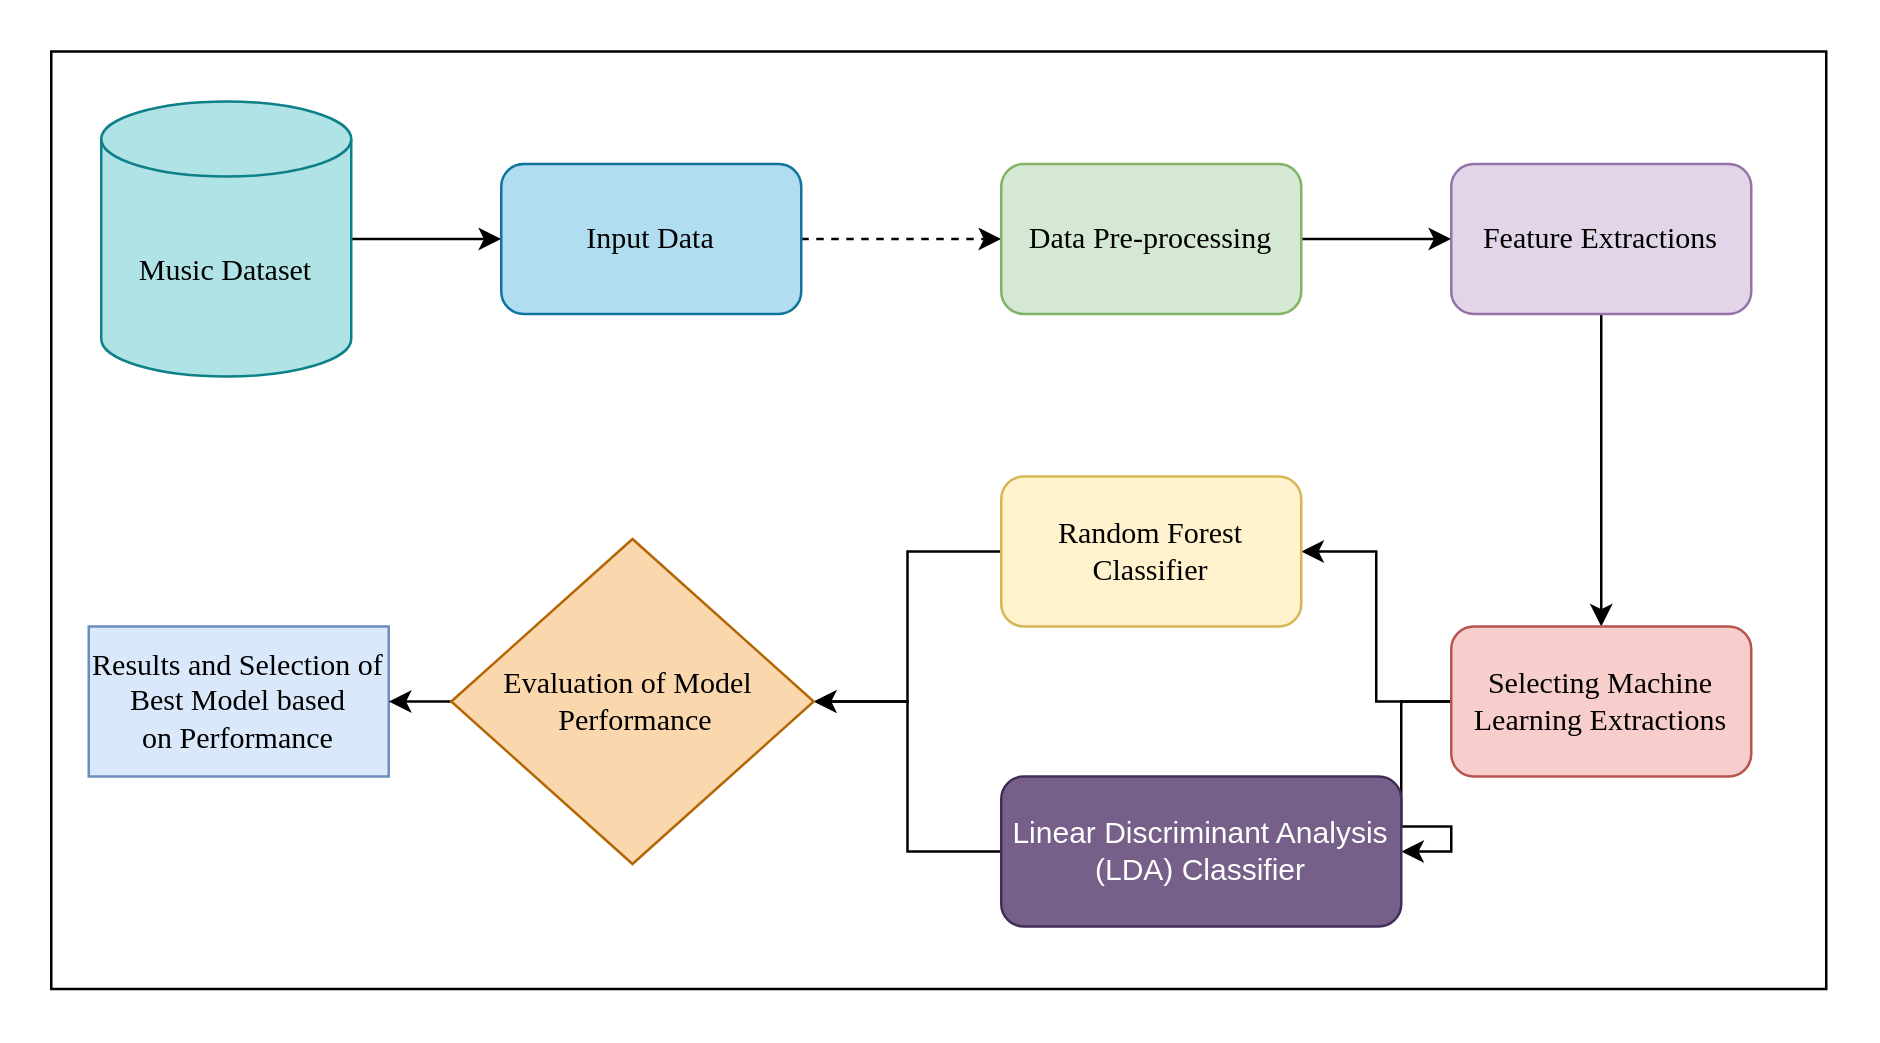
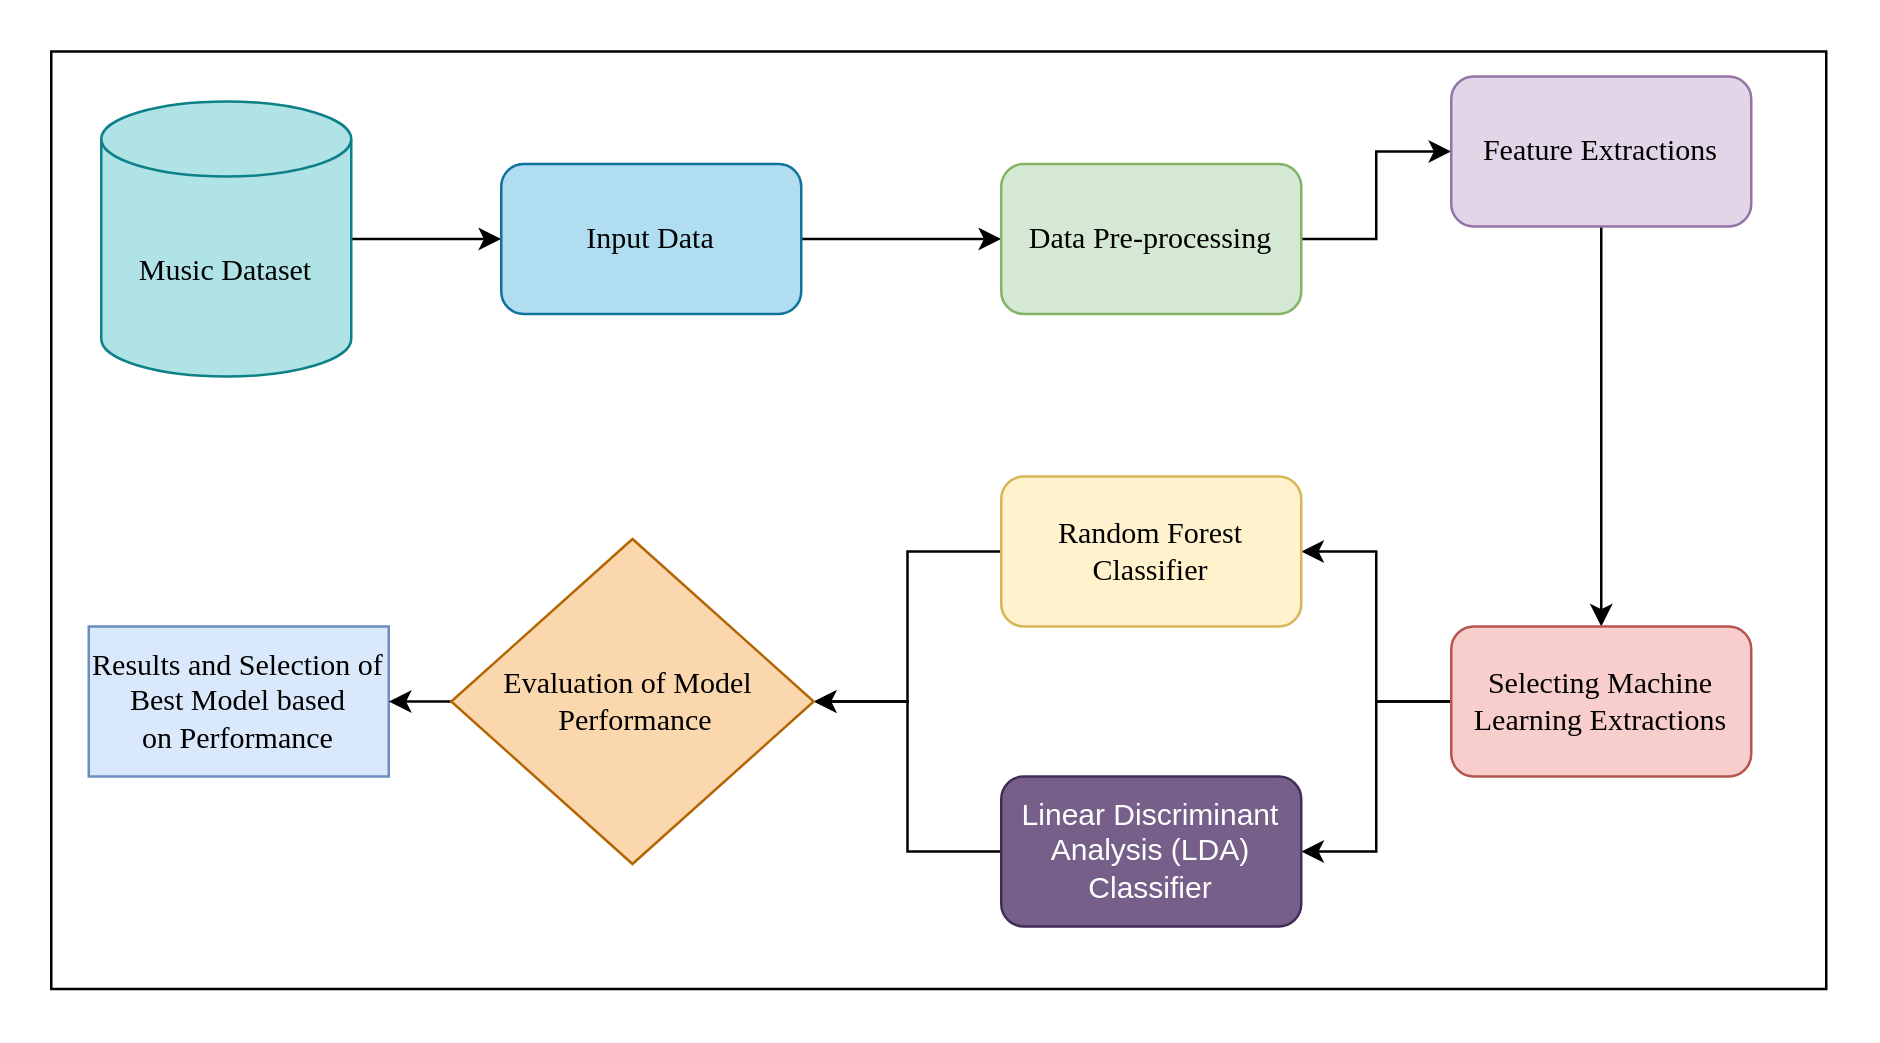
(892, 239) -> (892, 239)
(1601, 239) -> (1601, 151)
(1201, 851) -> (1151, 851)
